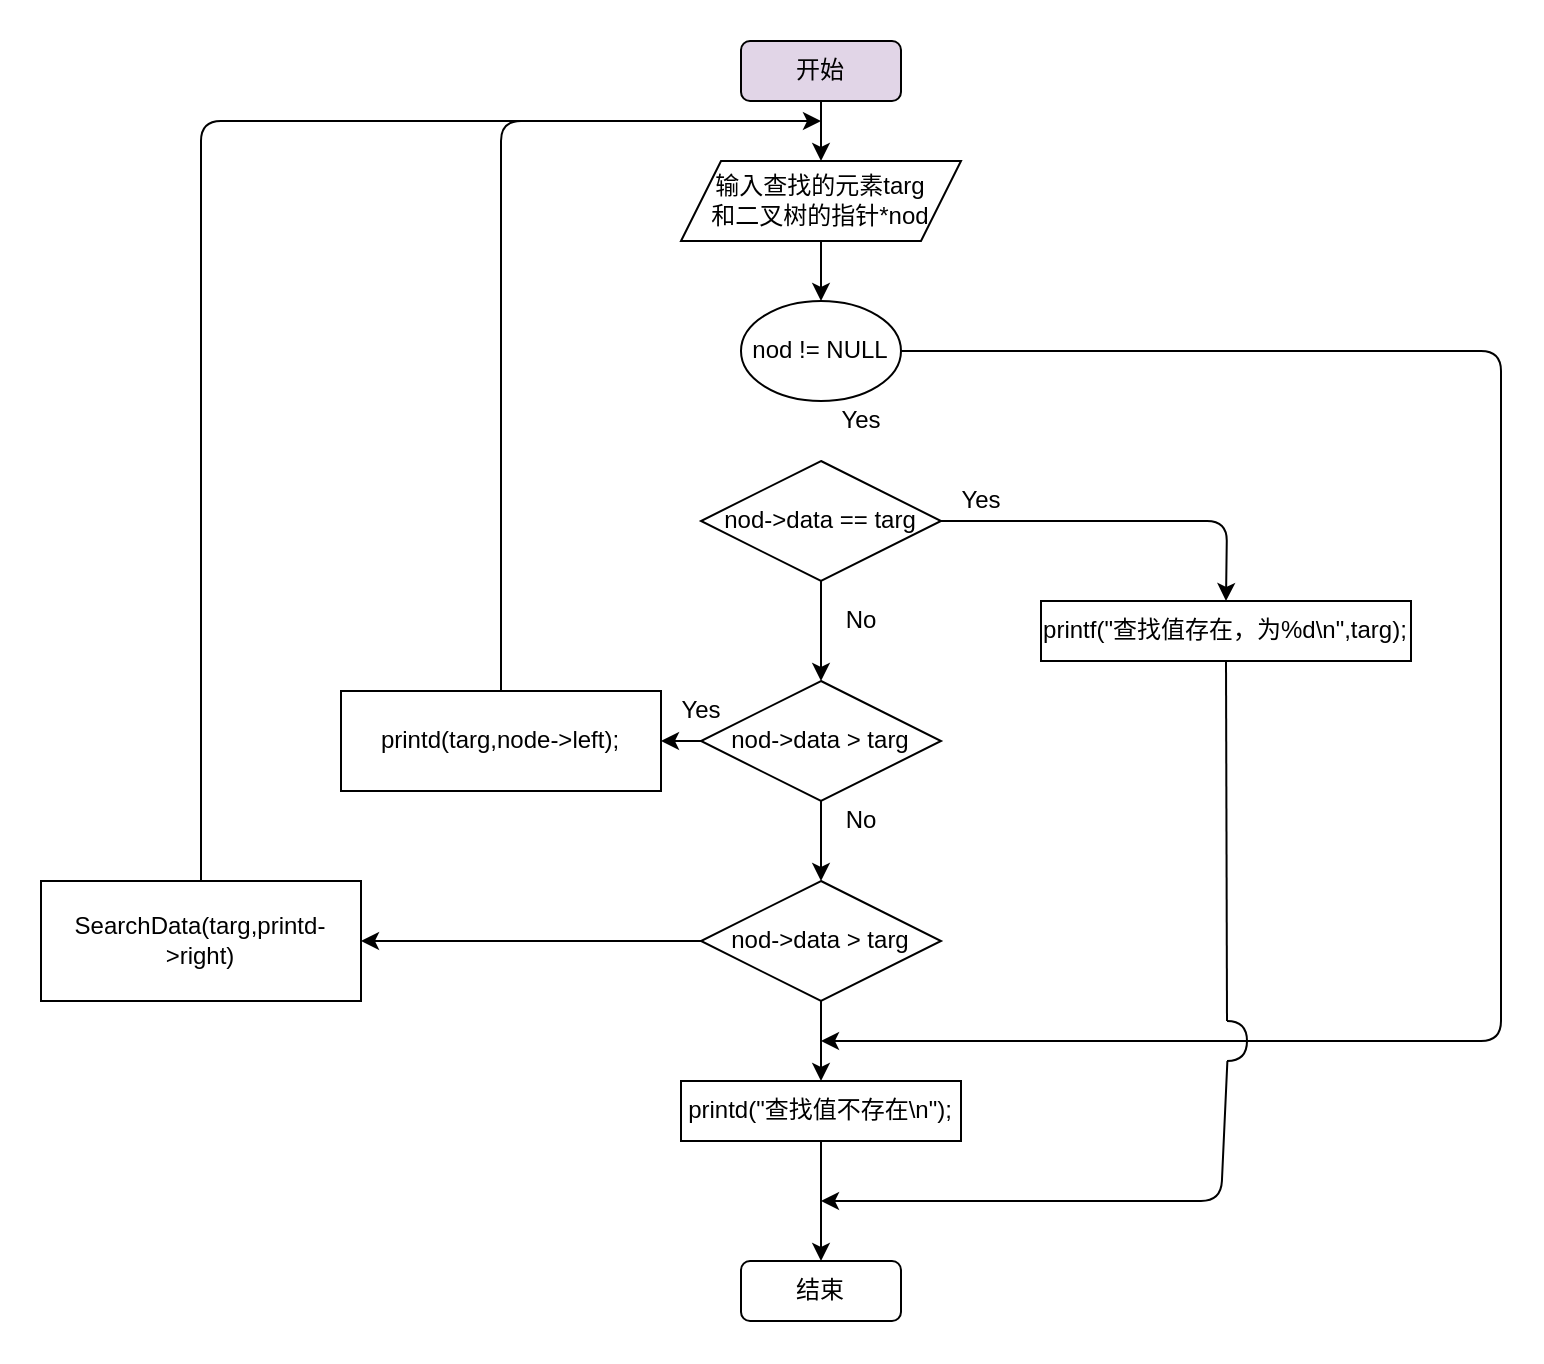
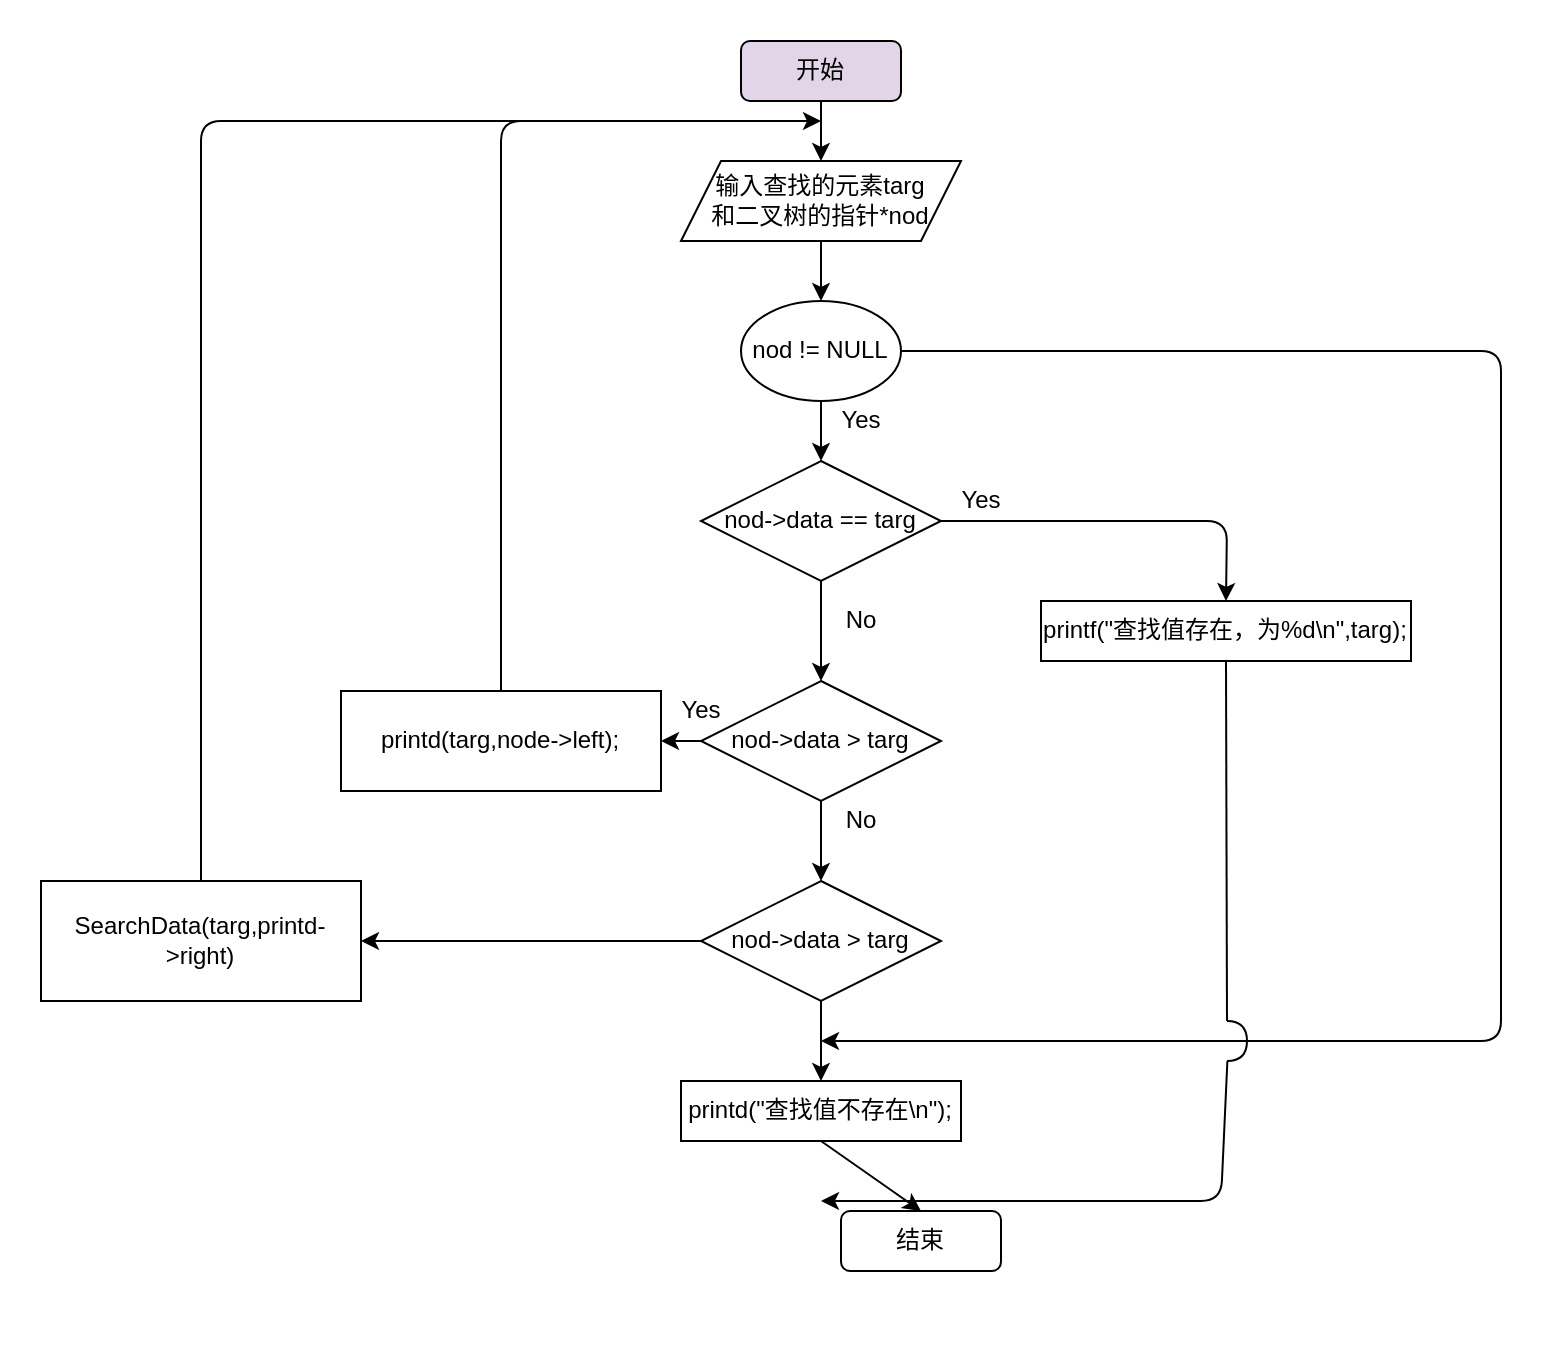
none -> (821, 424)
(821, 1291) -> (921, 1241)
